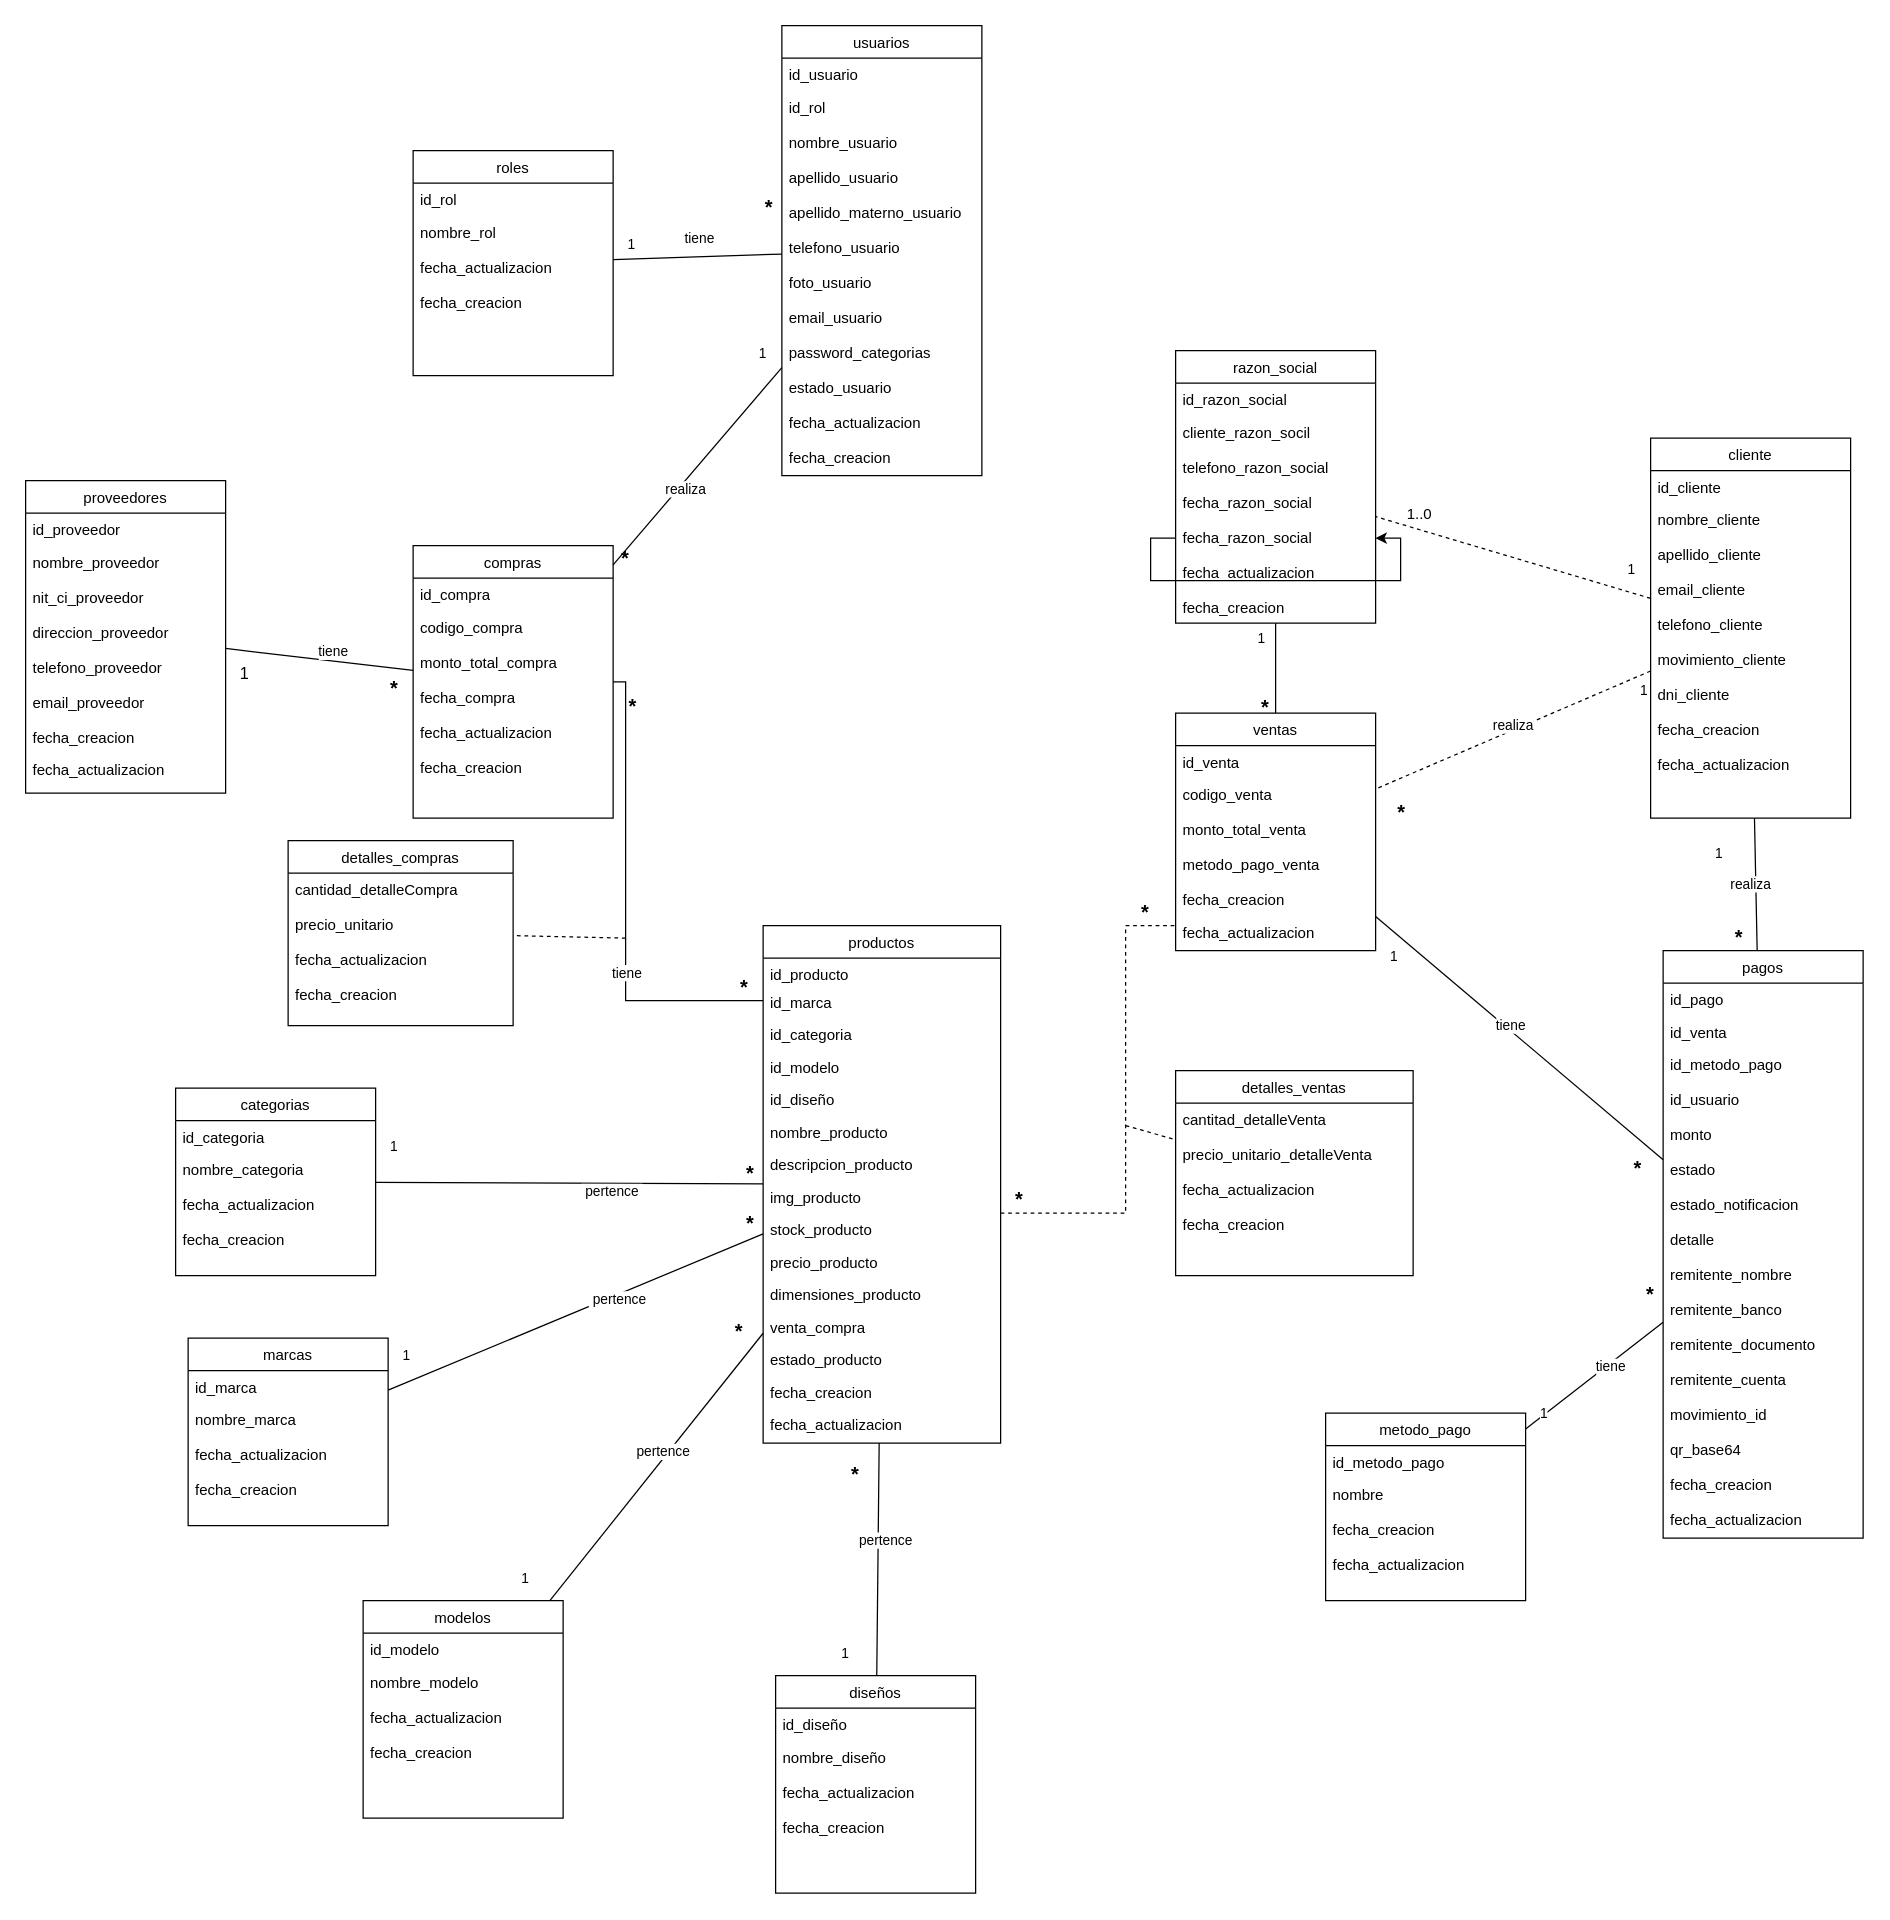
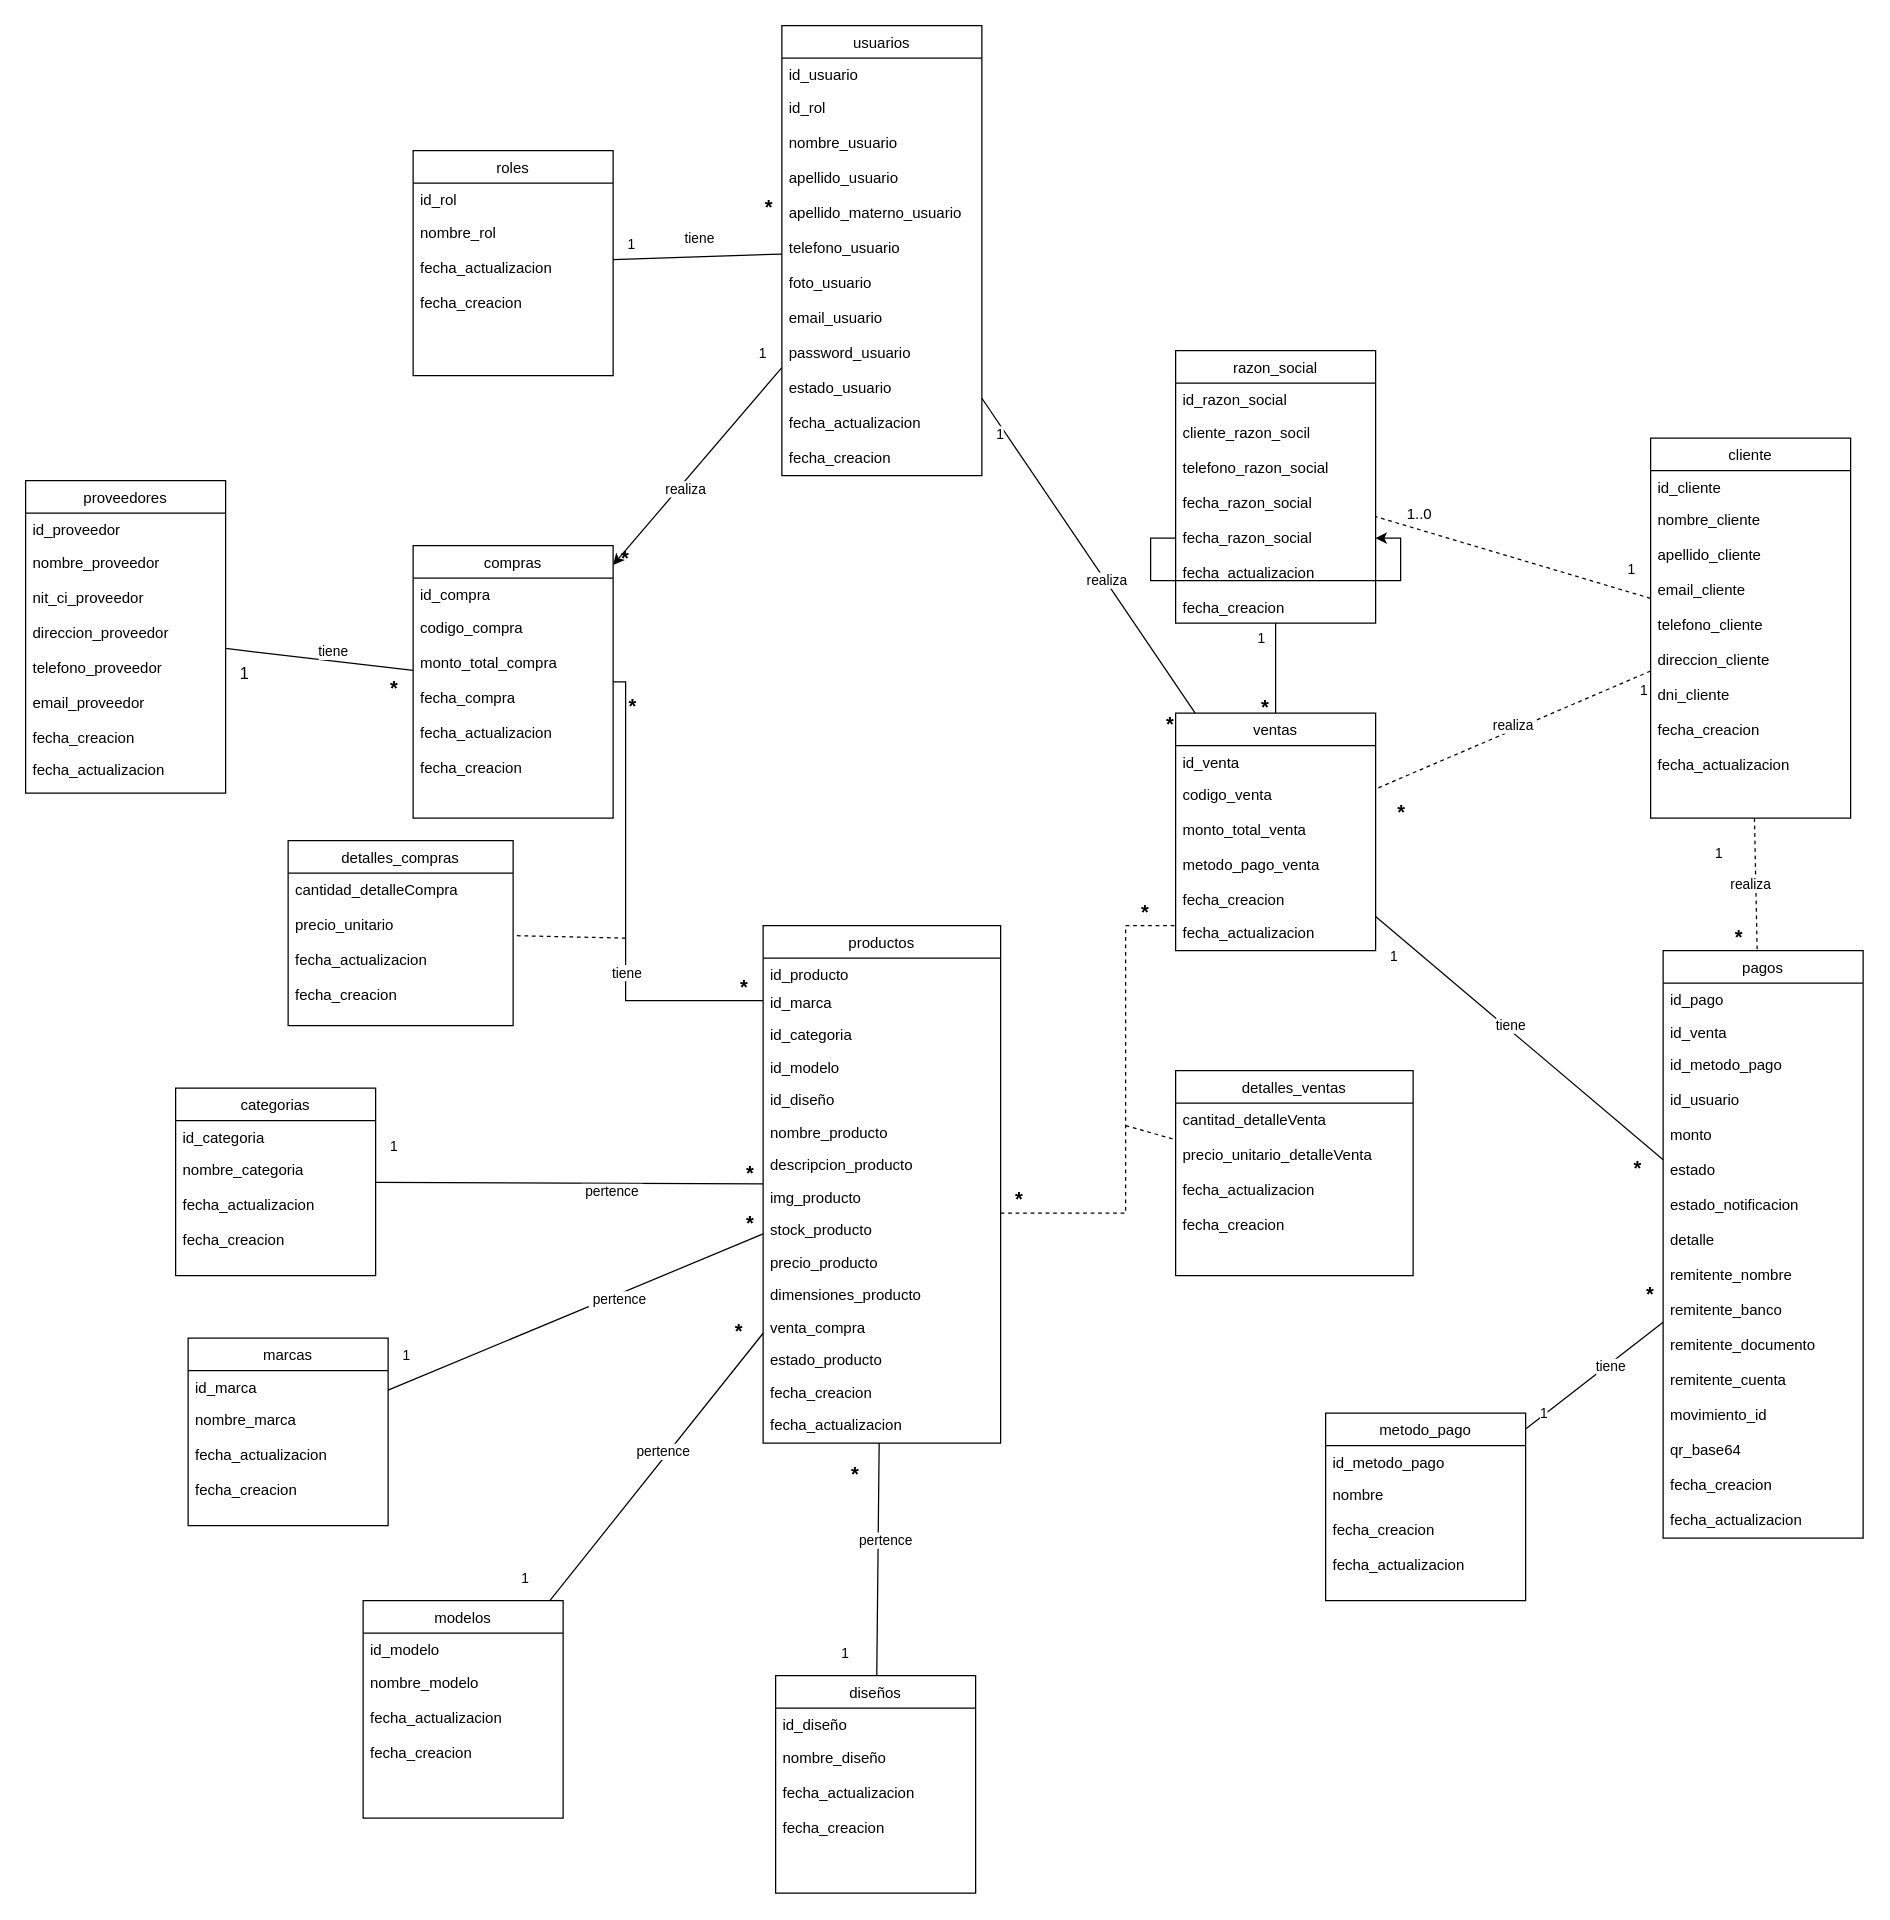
(867, 353) -> (854, 353)
none -> (1089, 557)
(617, 560) -> (620, 557)
(1725, 660) -> (1721, 660)
(1755, 849) -> (1755, 849)
